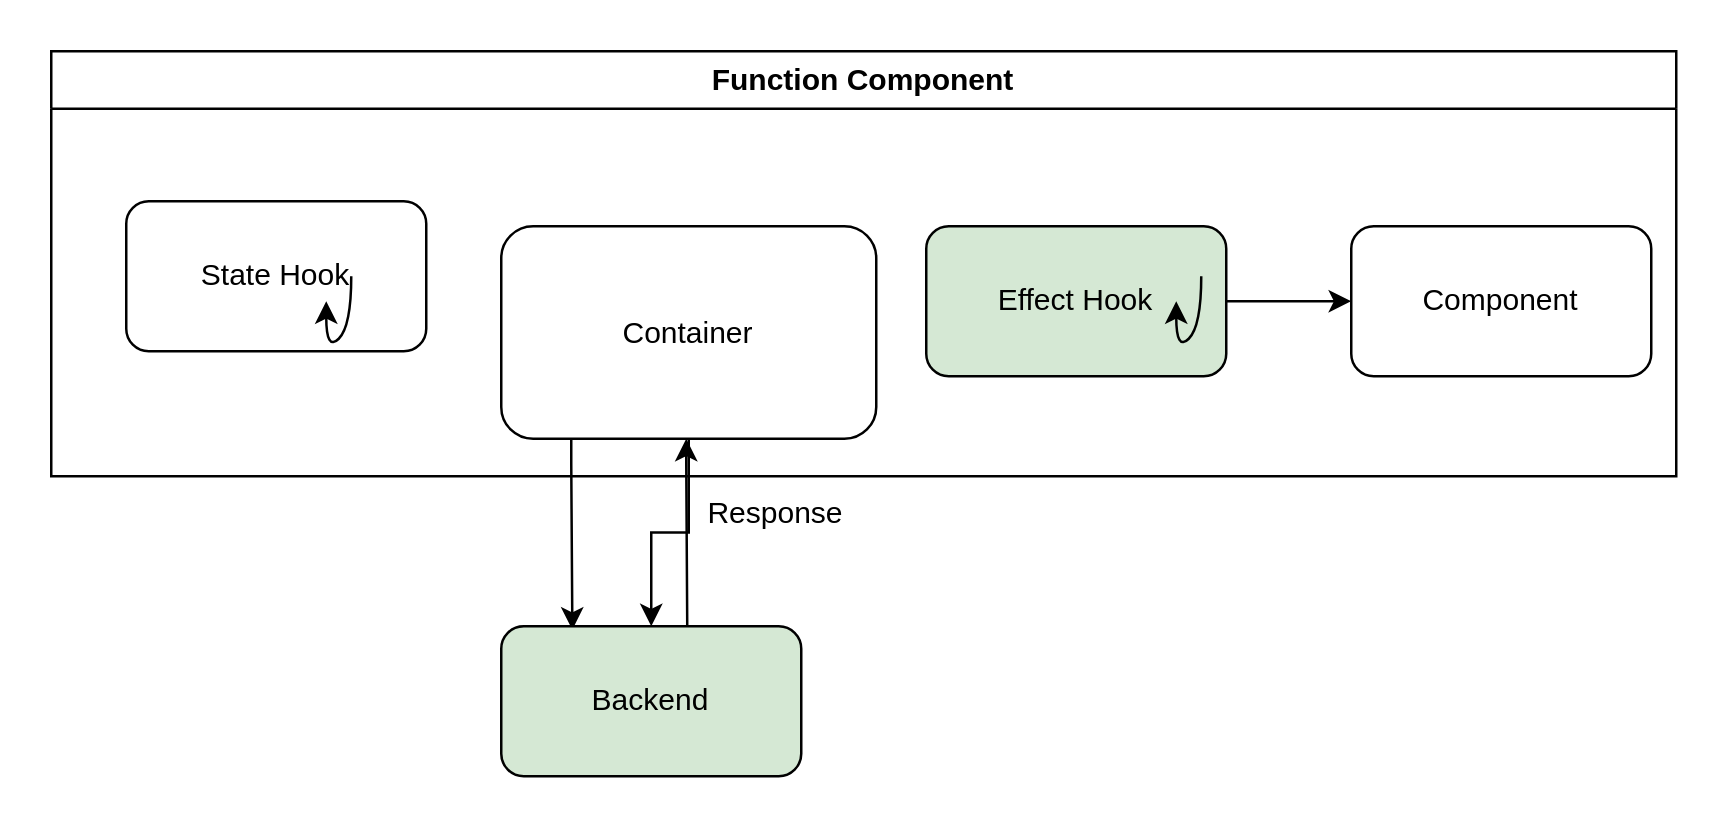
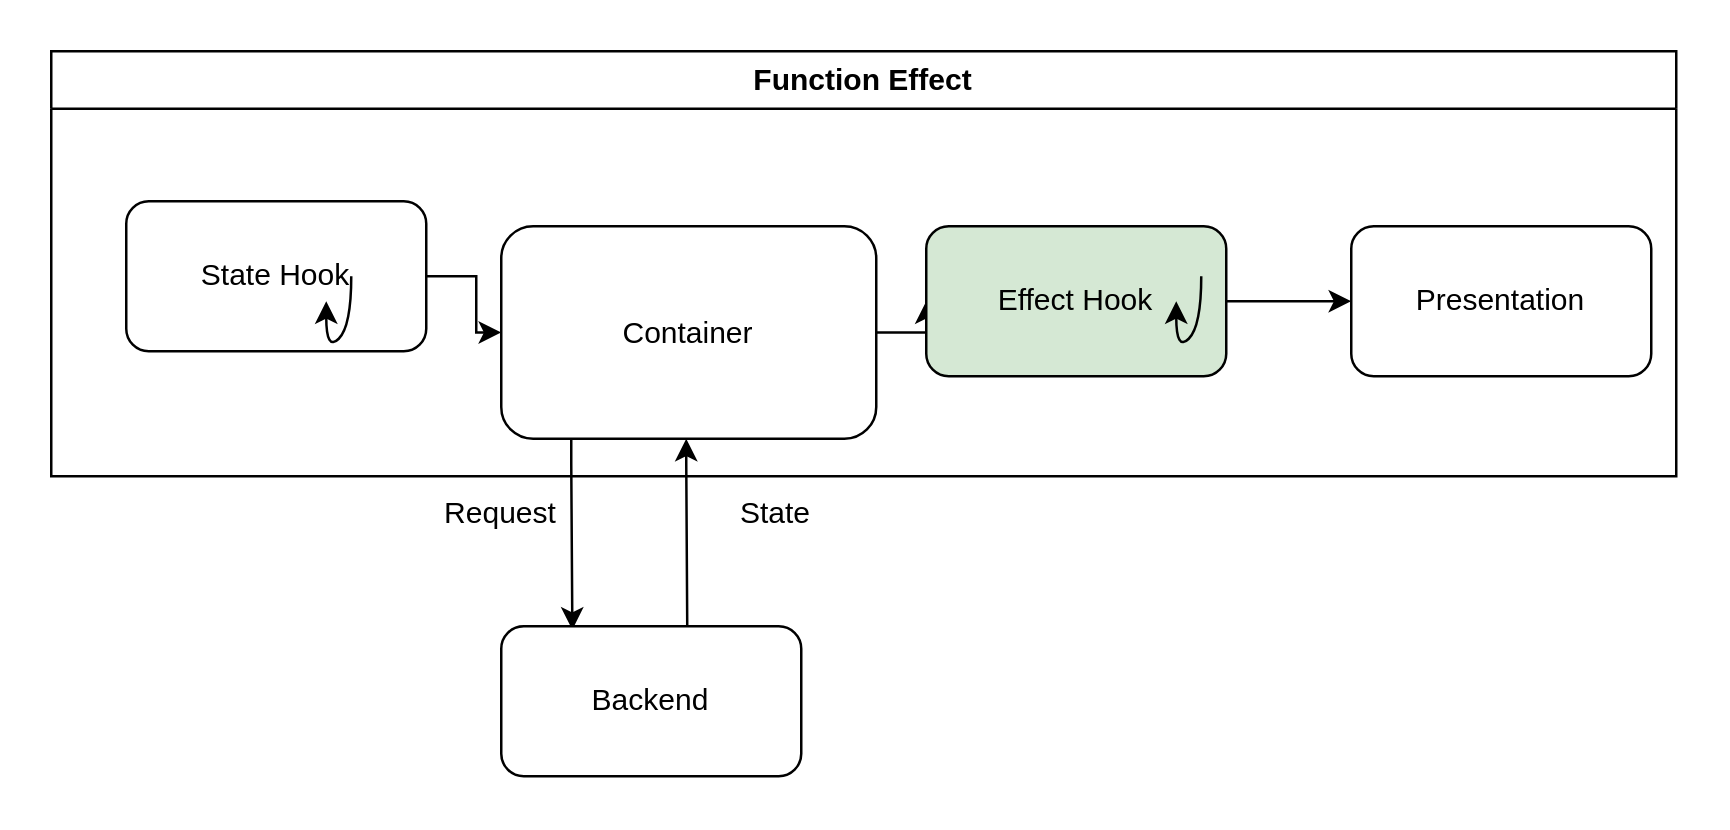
(864, 81) -> (864, 81)
none -> (476, 283)
(1501, 301) -> (1501, 301)
none -> (501, 514)
(776, 514) -> (776, 514)
(651, 556) -> (902, 333)
(651, 701) -> (651, 701)
